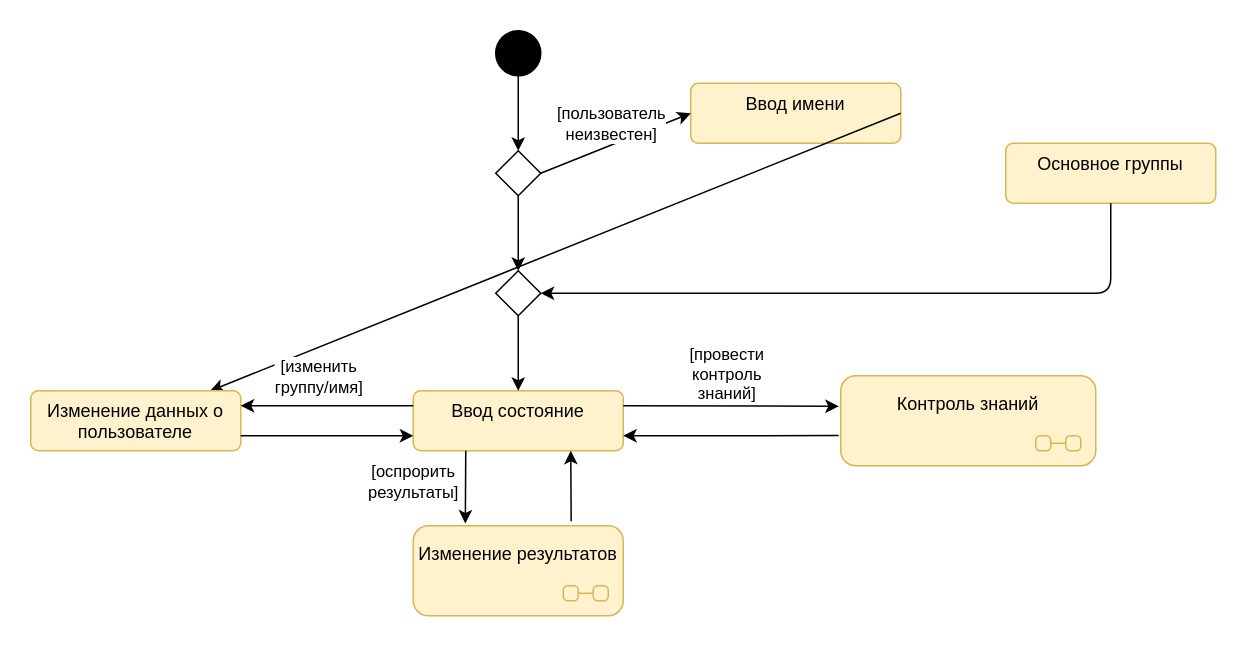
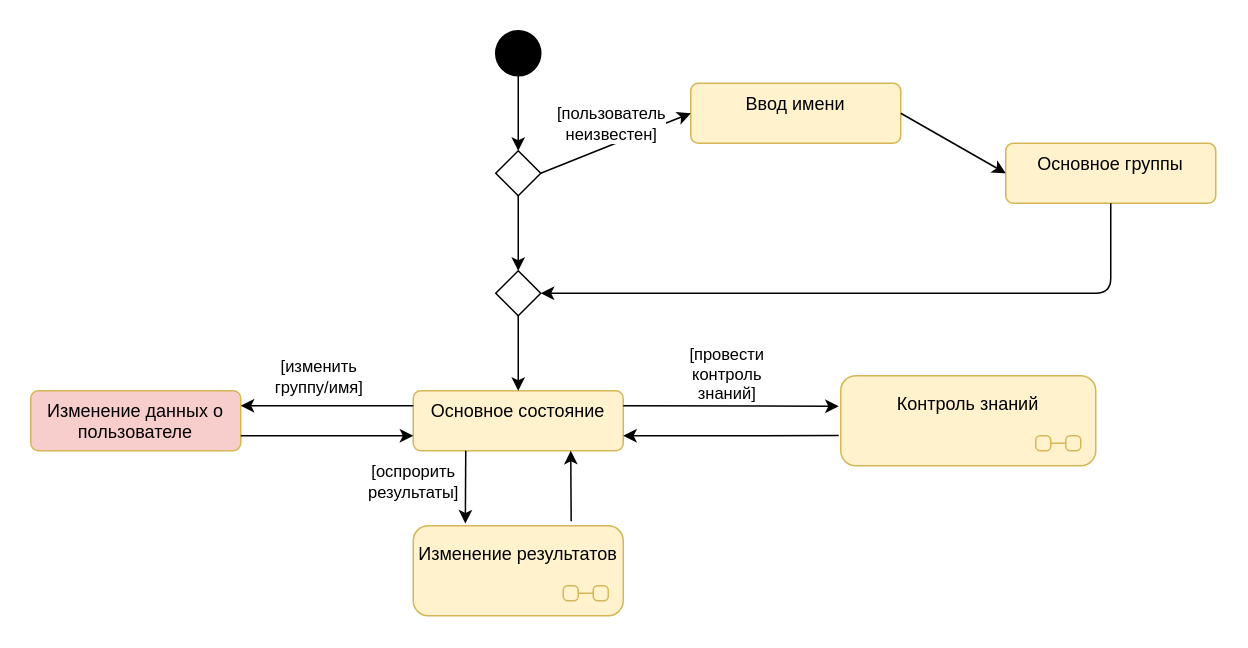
(596, 236) -> (949, 141)
(518, 412) -> (518, 412)
(136, 421) -> (136, 421)
